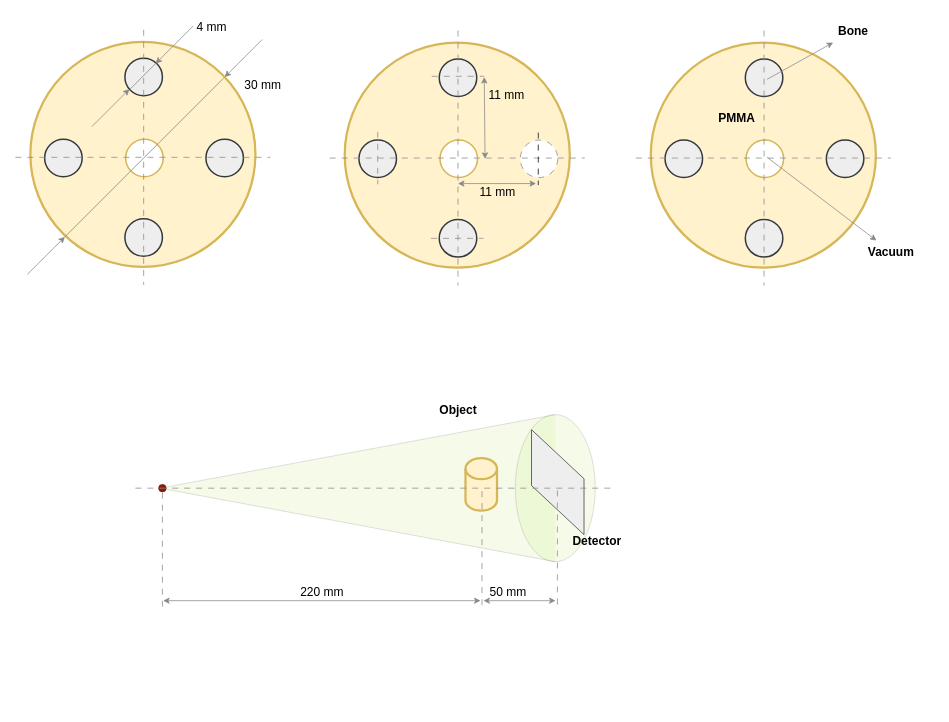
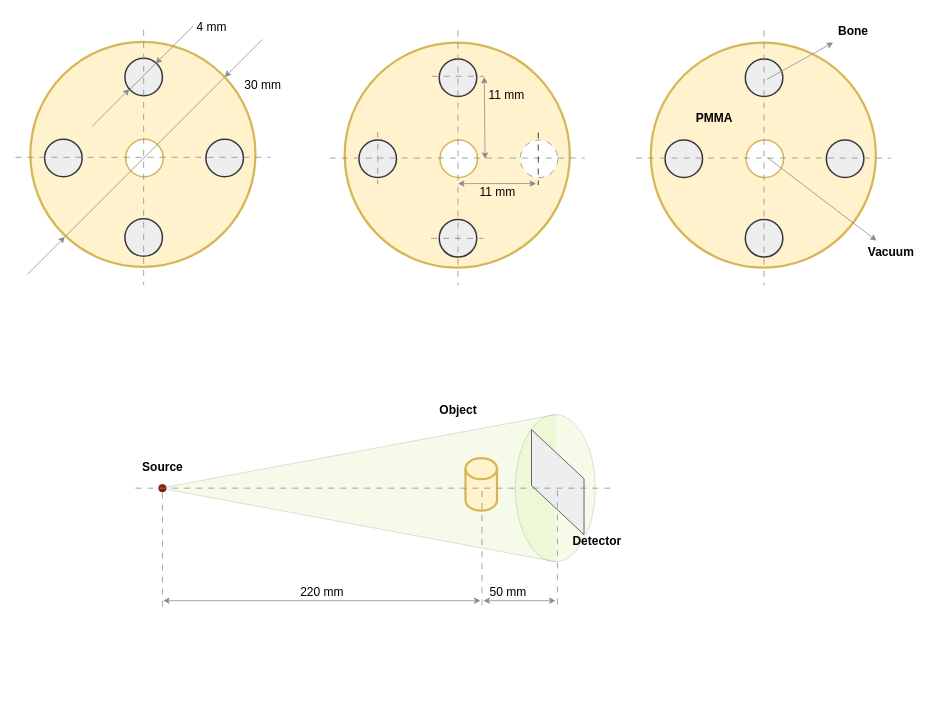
(737, 117) -> (714, 117)
none -> (162, 467)
